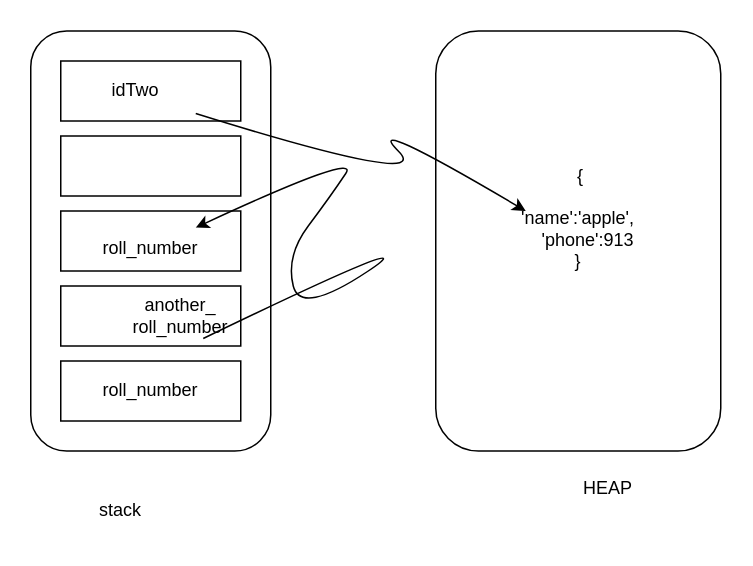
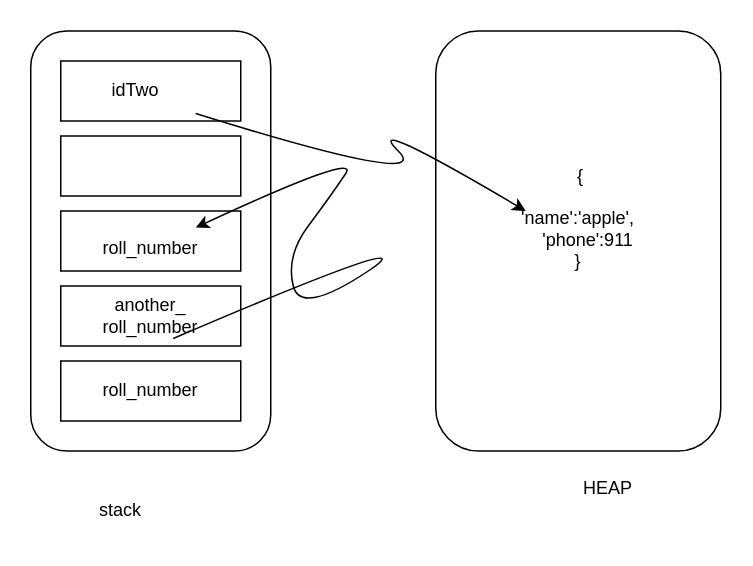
(578, 218) -> (578, 218)
(181, 316) -> (151, 316)
